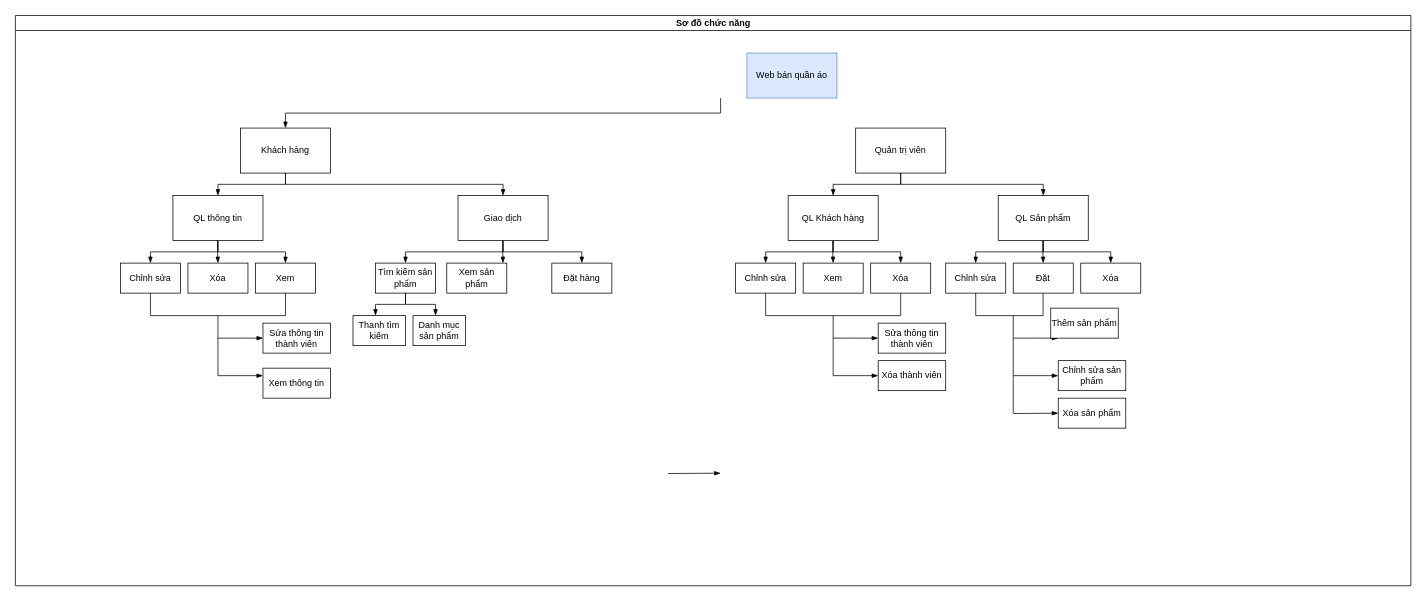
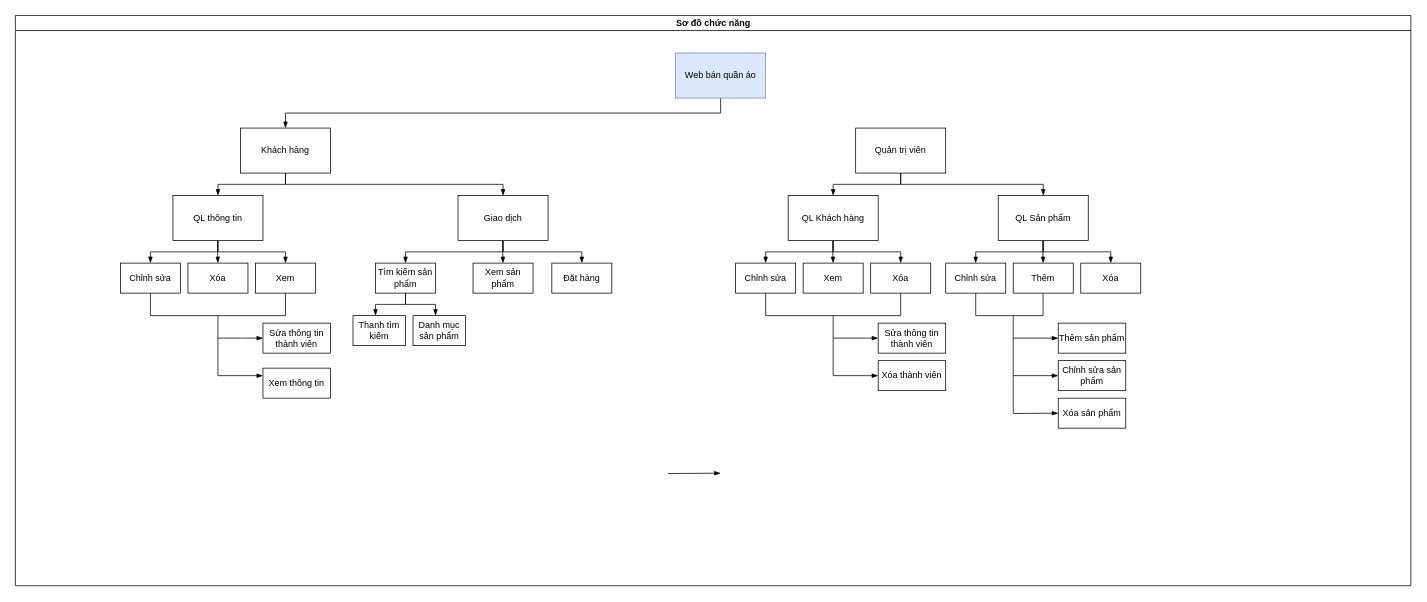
(792, 75) -> (720, 75)
(477, 278) -> (503, 278)
(1043, 278) -> (1043, 278)
(1084, 323) -> (1092, 338)
